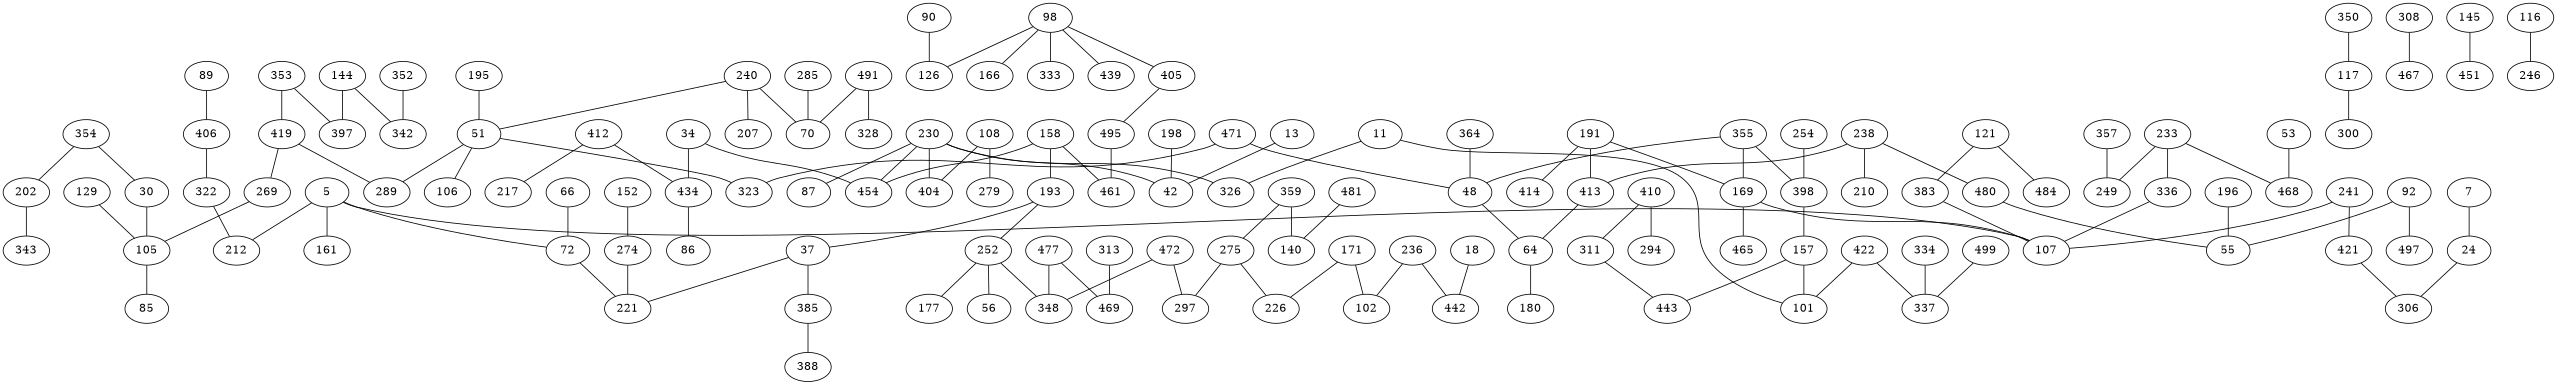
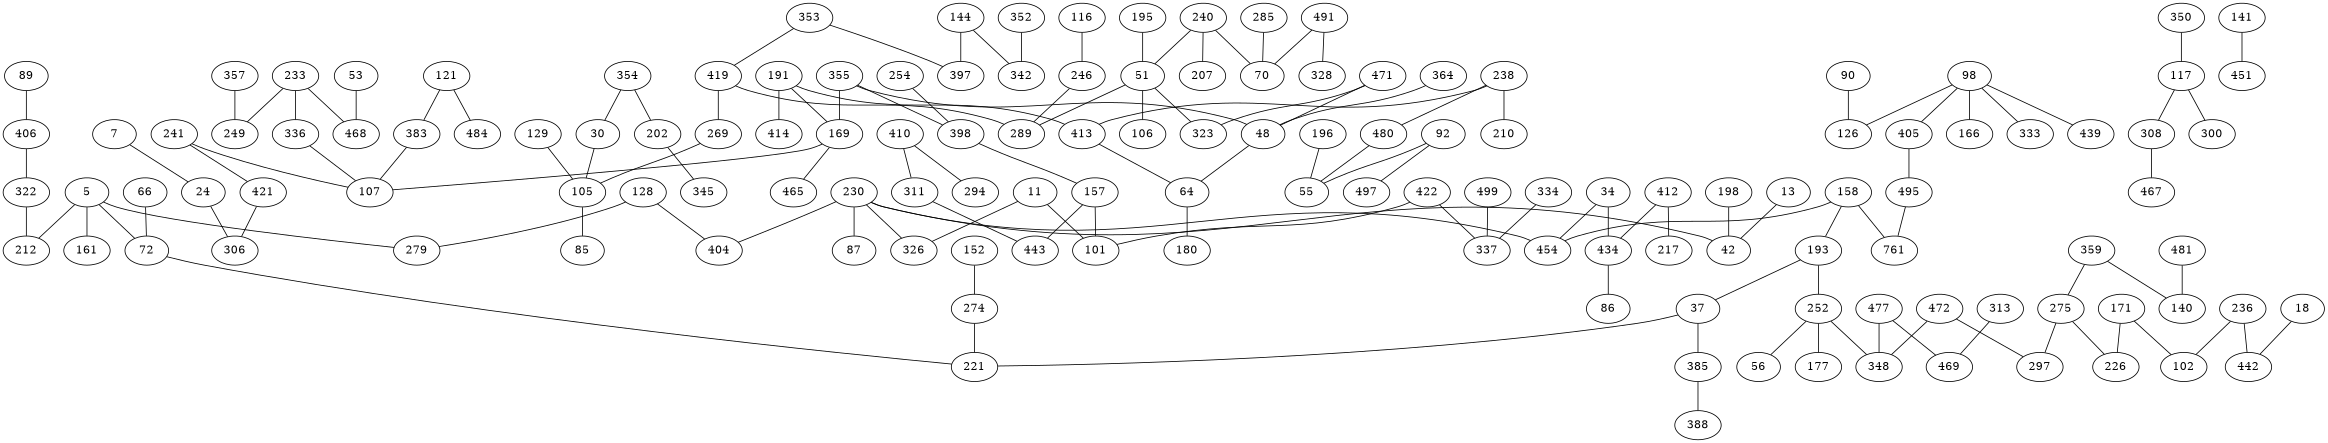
(2470, 18) -> (2242, 18)
none -> (2166, 105)
none -> (1046, 110)
(990, 134) -> (643, 192)
(1111, 192) -> (1894, 251)
(1186, 222) -> (255, 231)
(26, 251) -> (704, 192)
